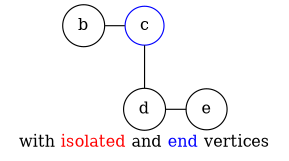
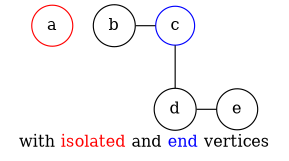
none -> (52, 26)
